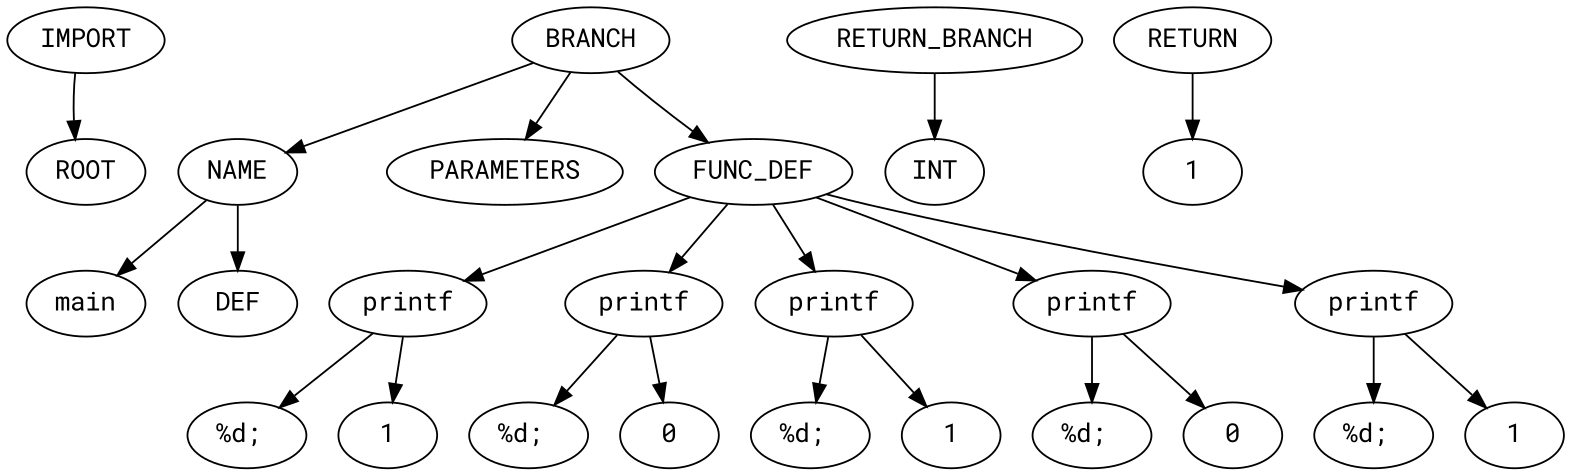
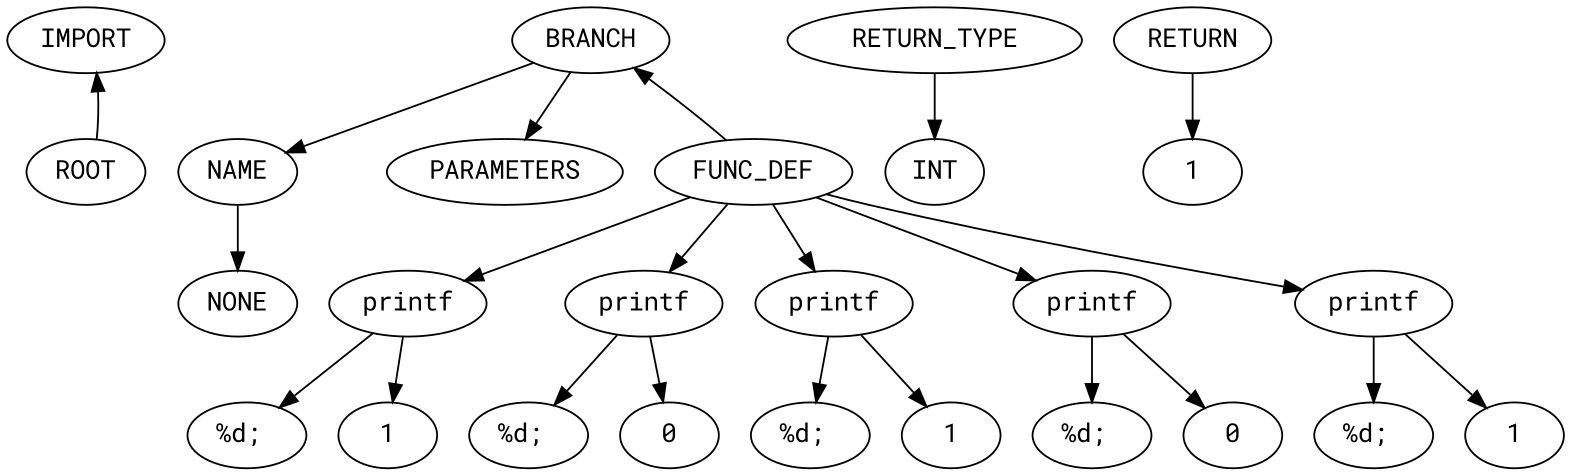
(935, 40) -> (935, 40)
(74, 97) -> (98, 116)
(655, 102) -> (688, 109)
(86, 304) -> none
(238, 304) -> (238, 304)
